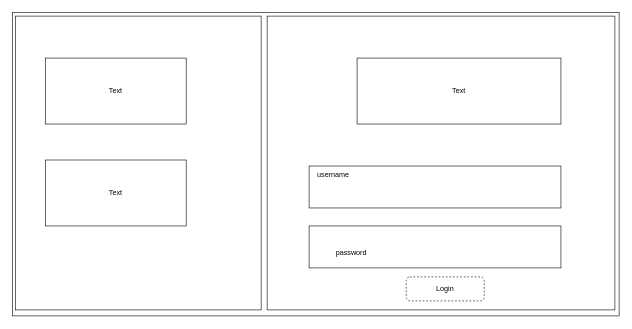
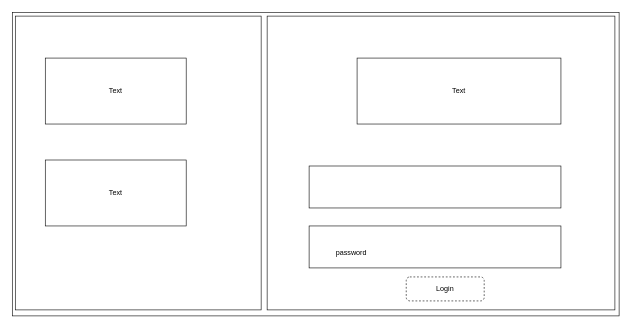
(333, 175) -> none
